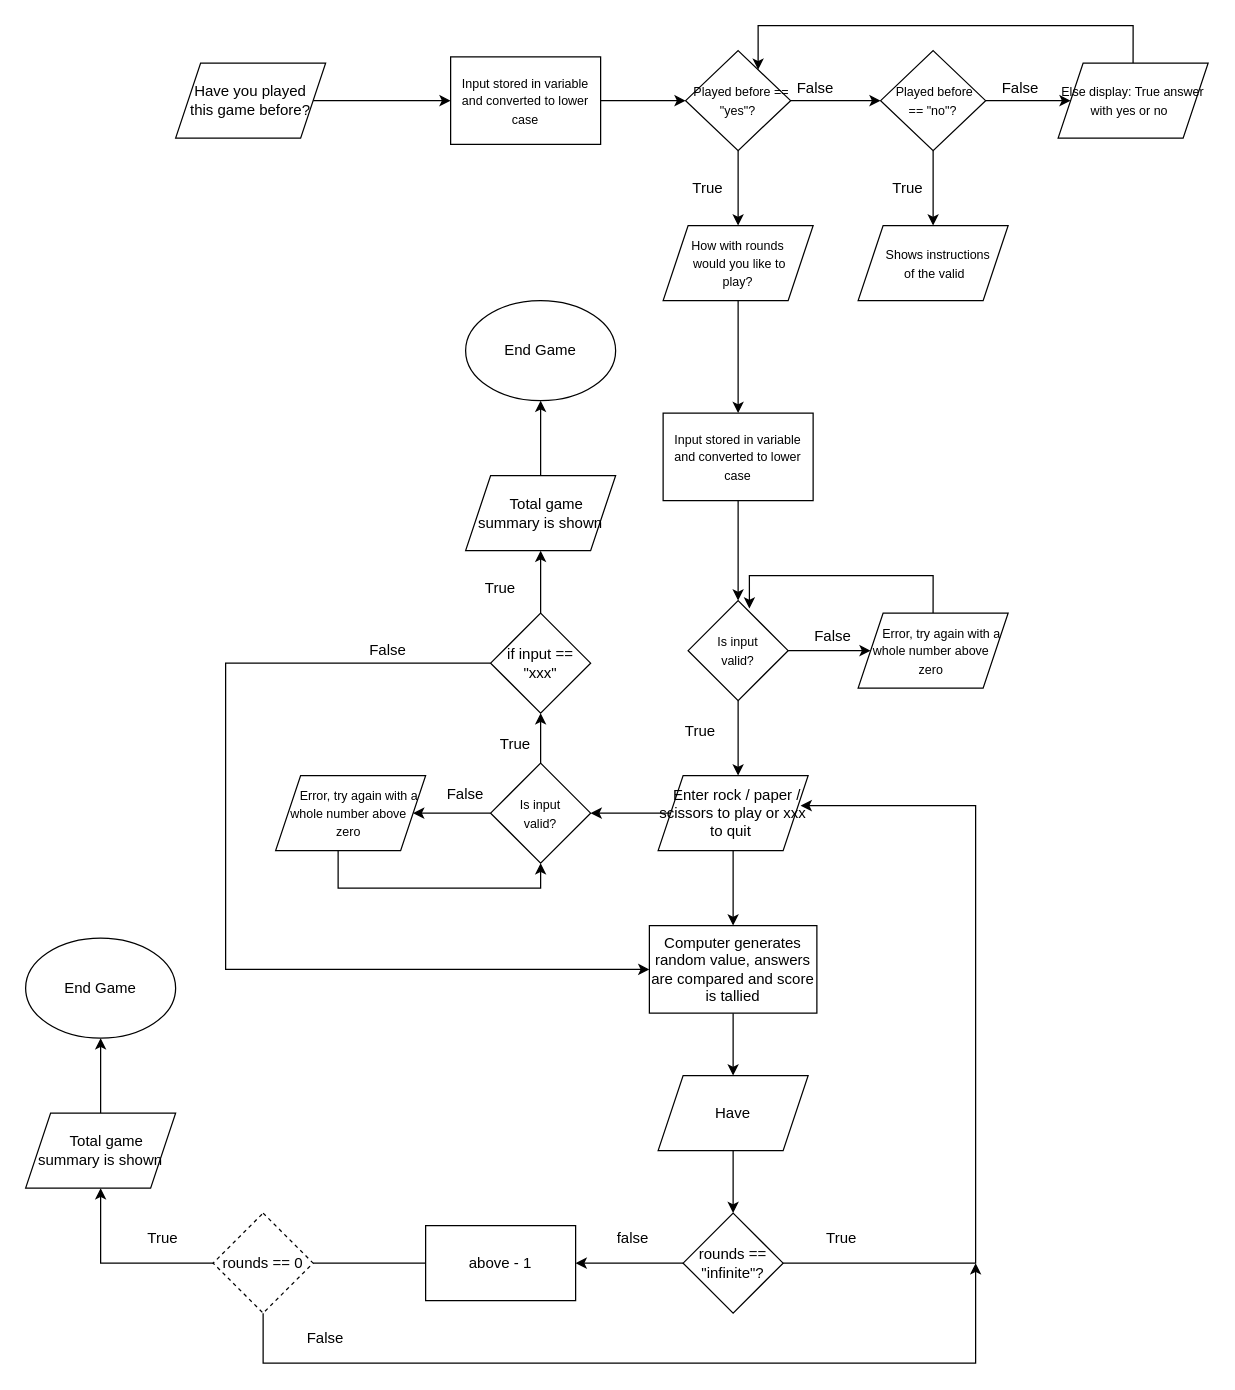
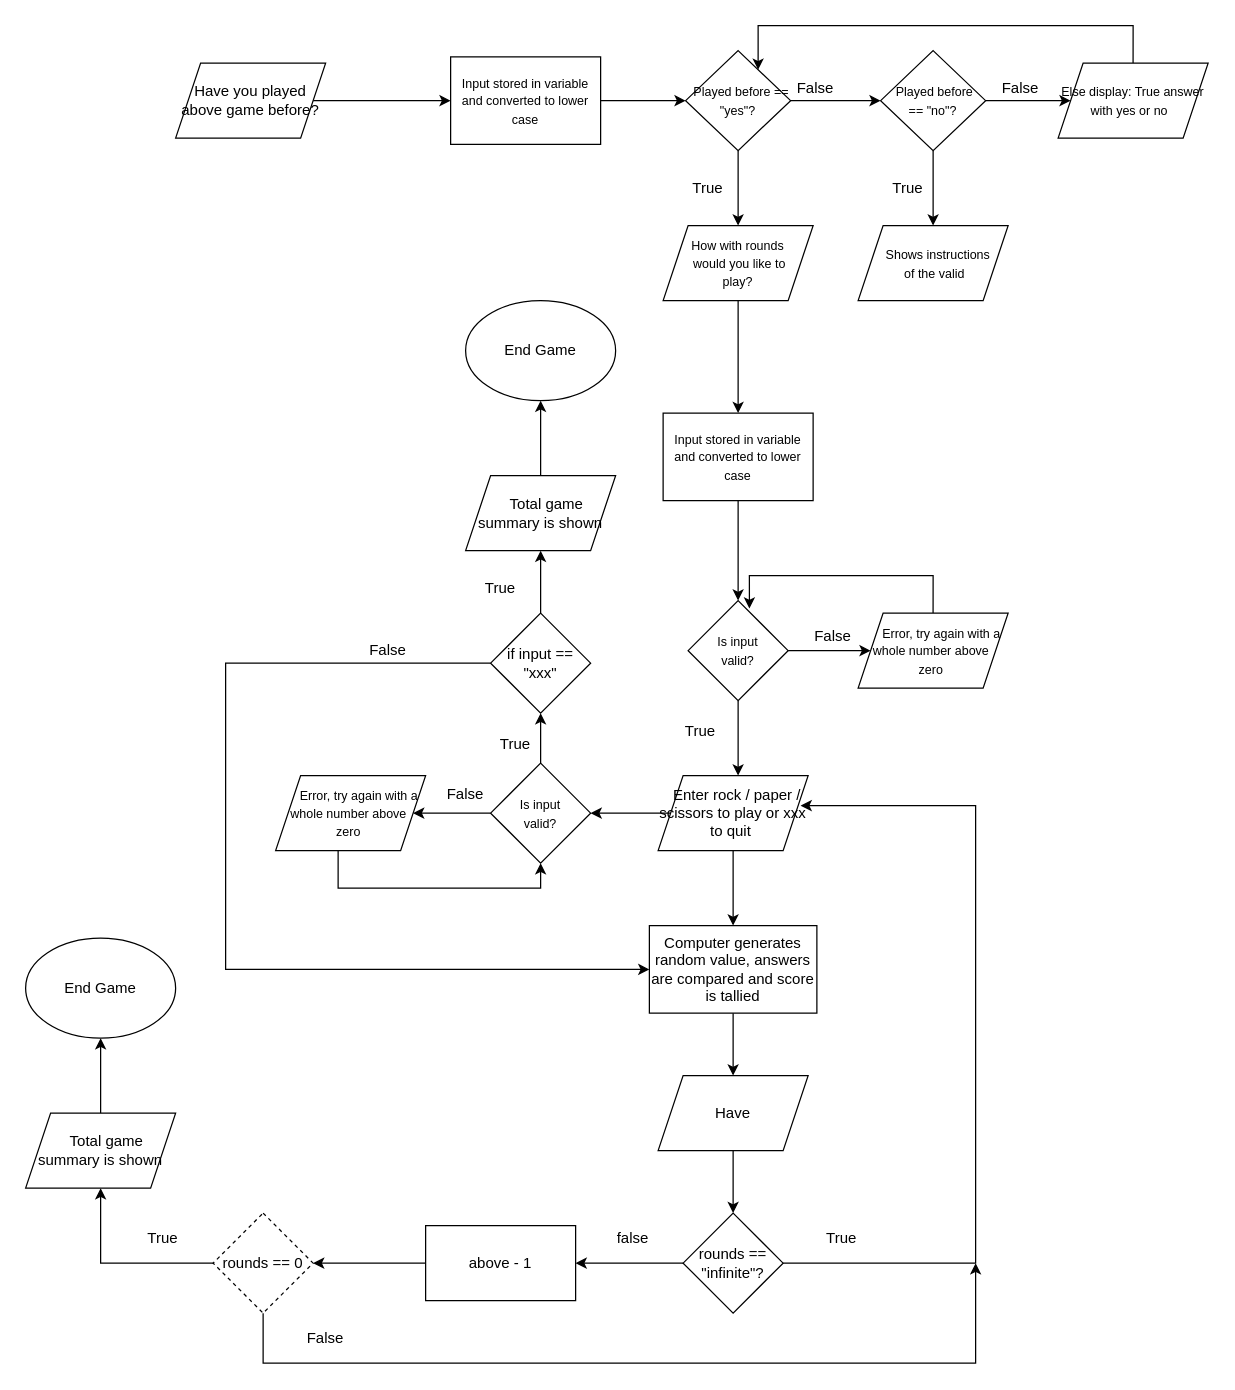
(251, 101) -> (251, 101)
(319, 1263) -> (323, 1263)
